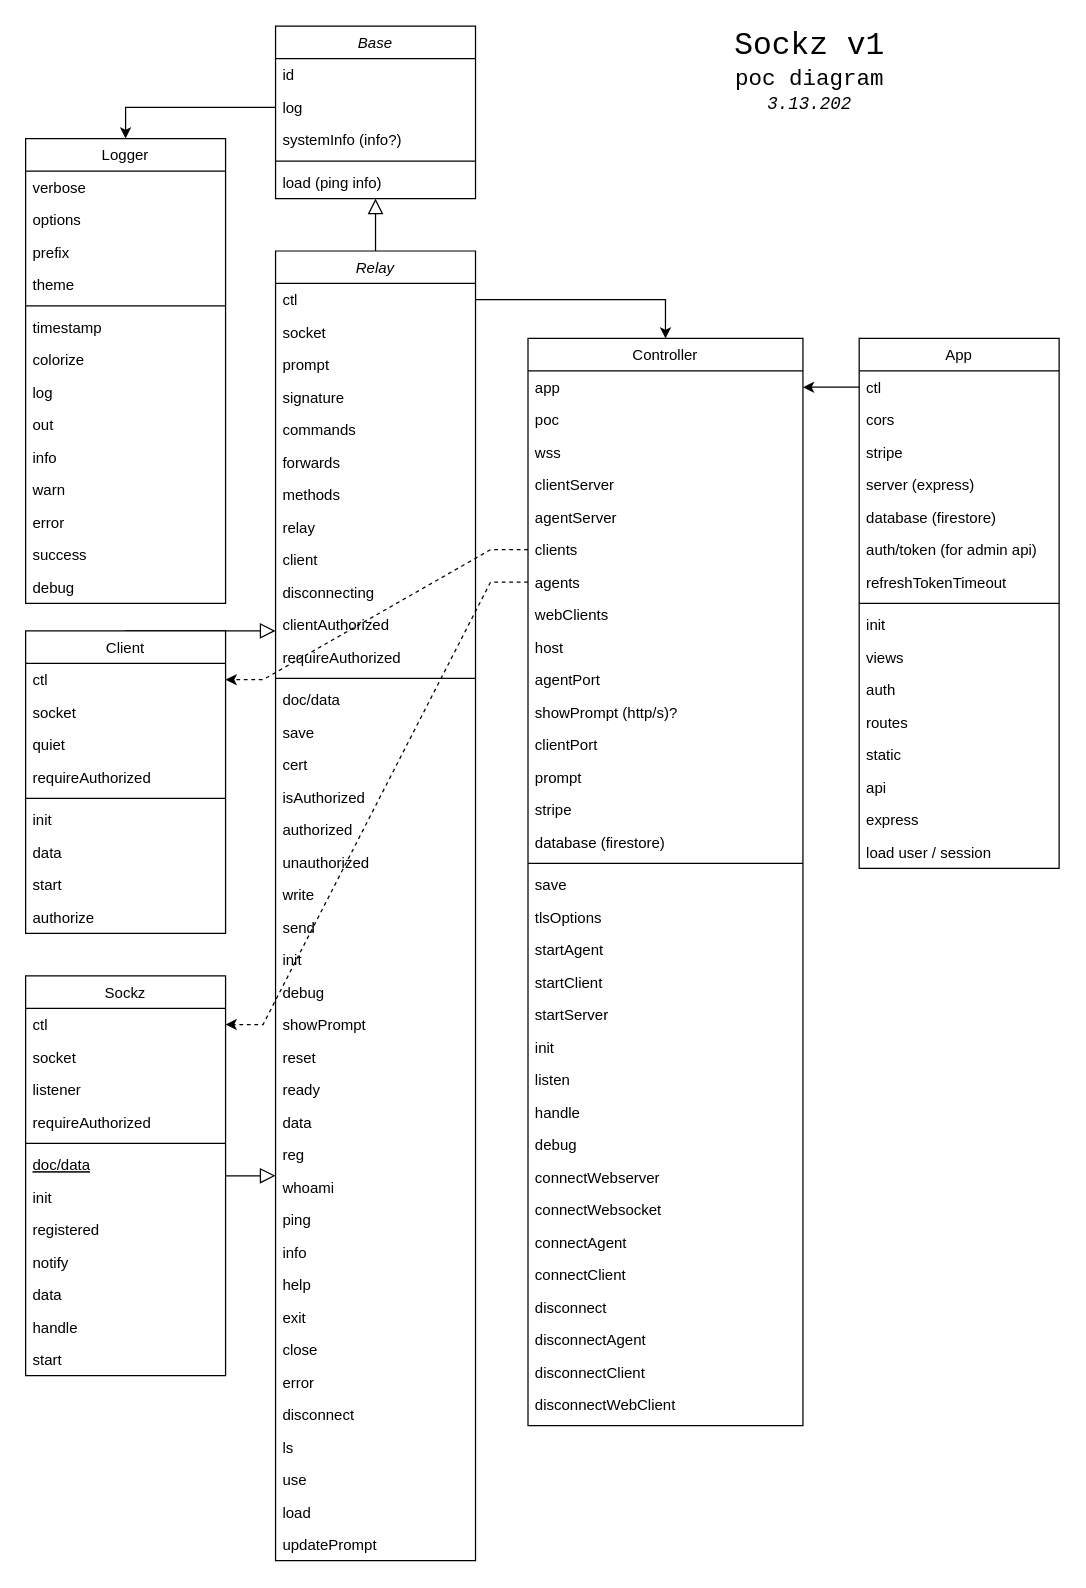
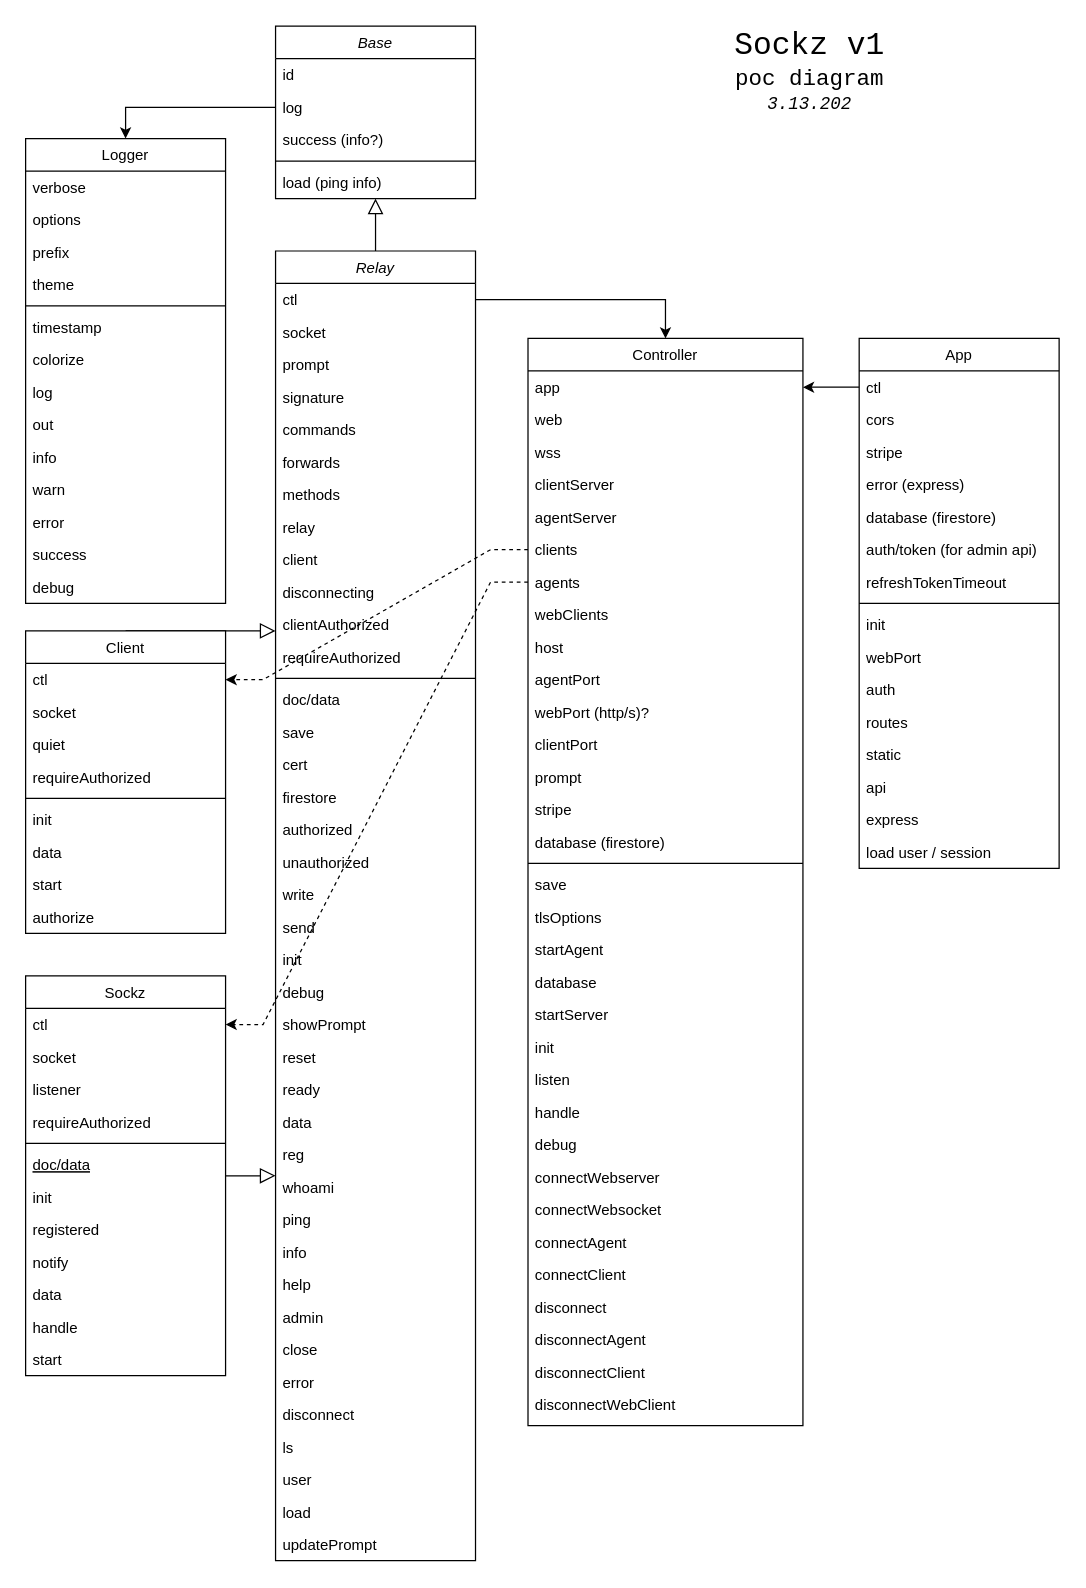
(354, 140) -> (342, 140)
(548, 420) -> (548, 420)
(932, 485) -> (927, 485)
(885, 658) -> (896, 658)
(617, 713) -> (604, 713)
(329, 798) -> (318, 798)
(577, 983) -> (569, 983)
(297, 1318) -> (302, 1318)
(295, 1480) -> (299, 1480)
